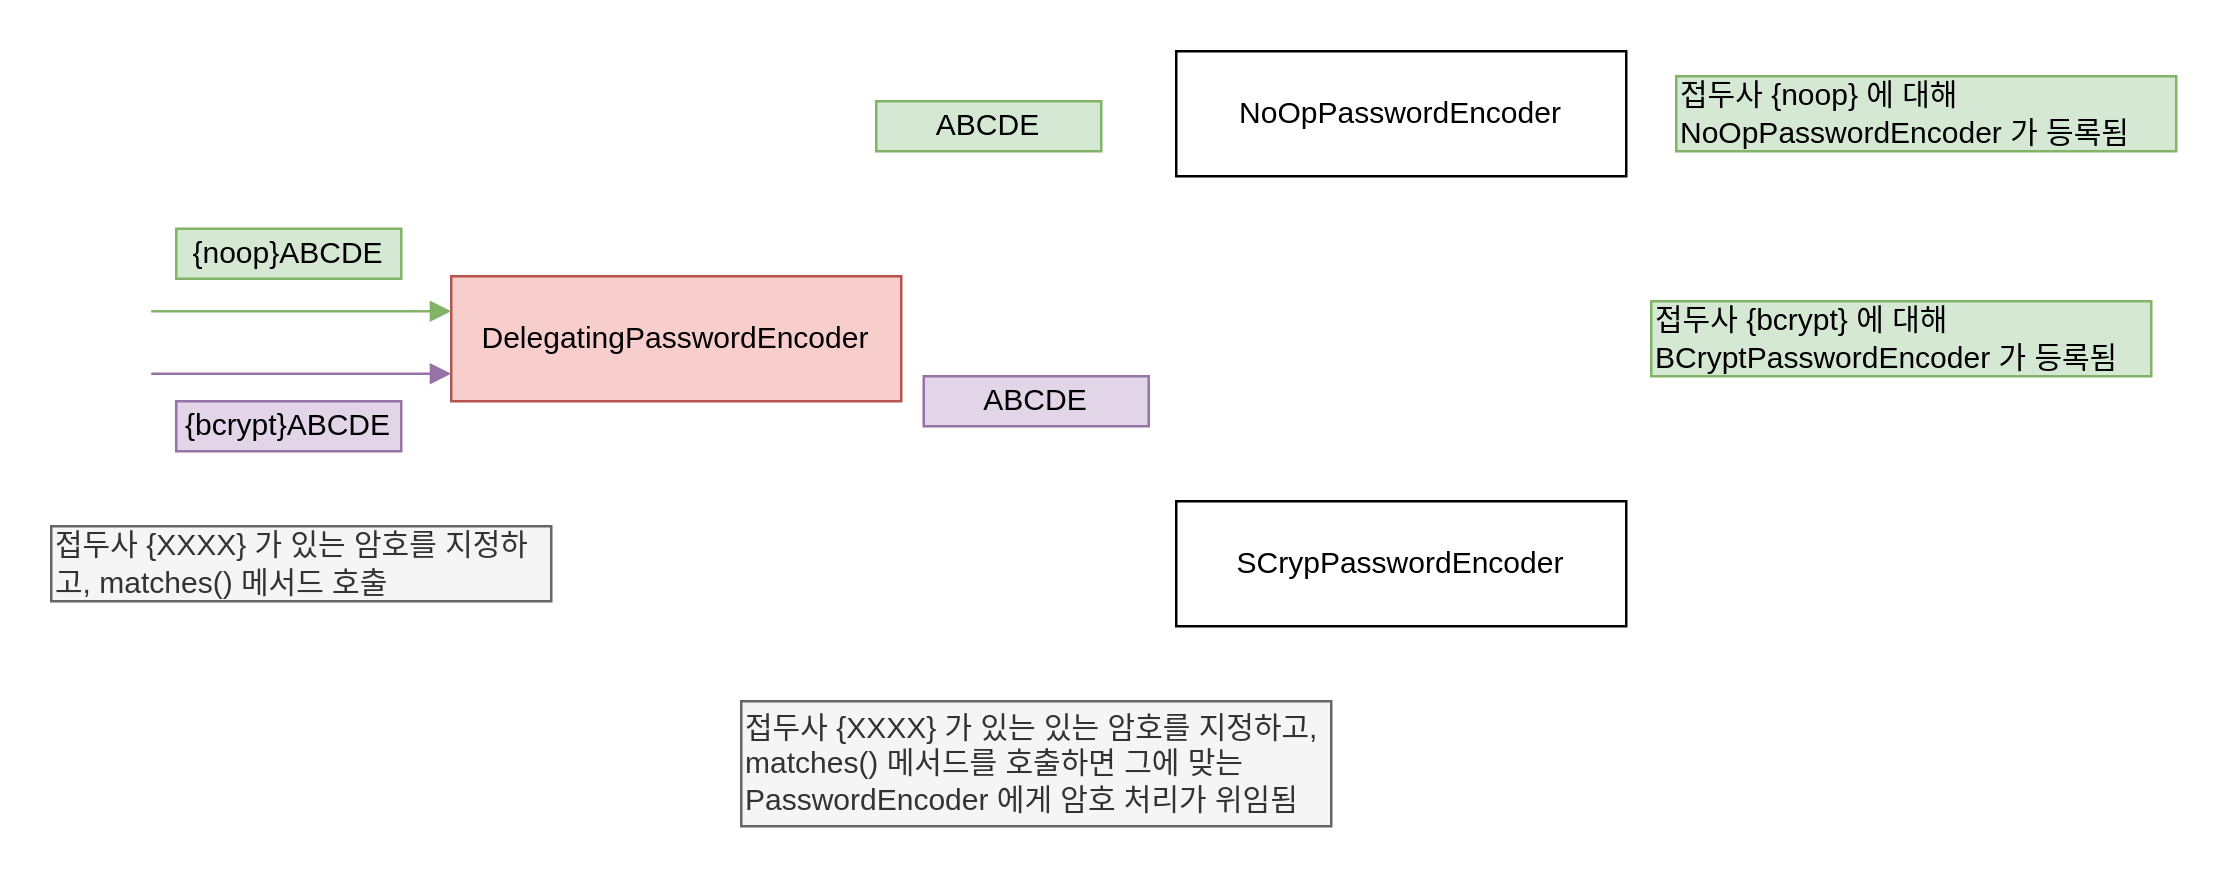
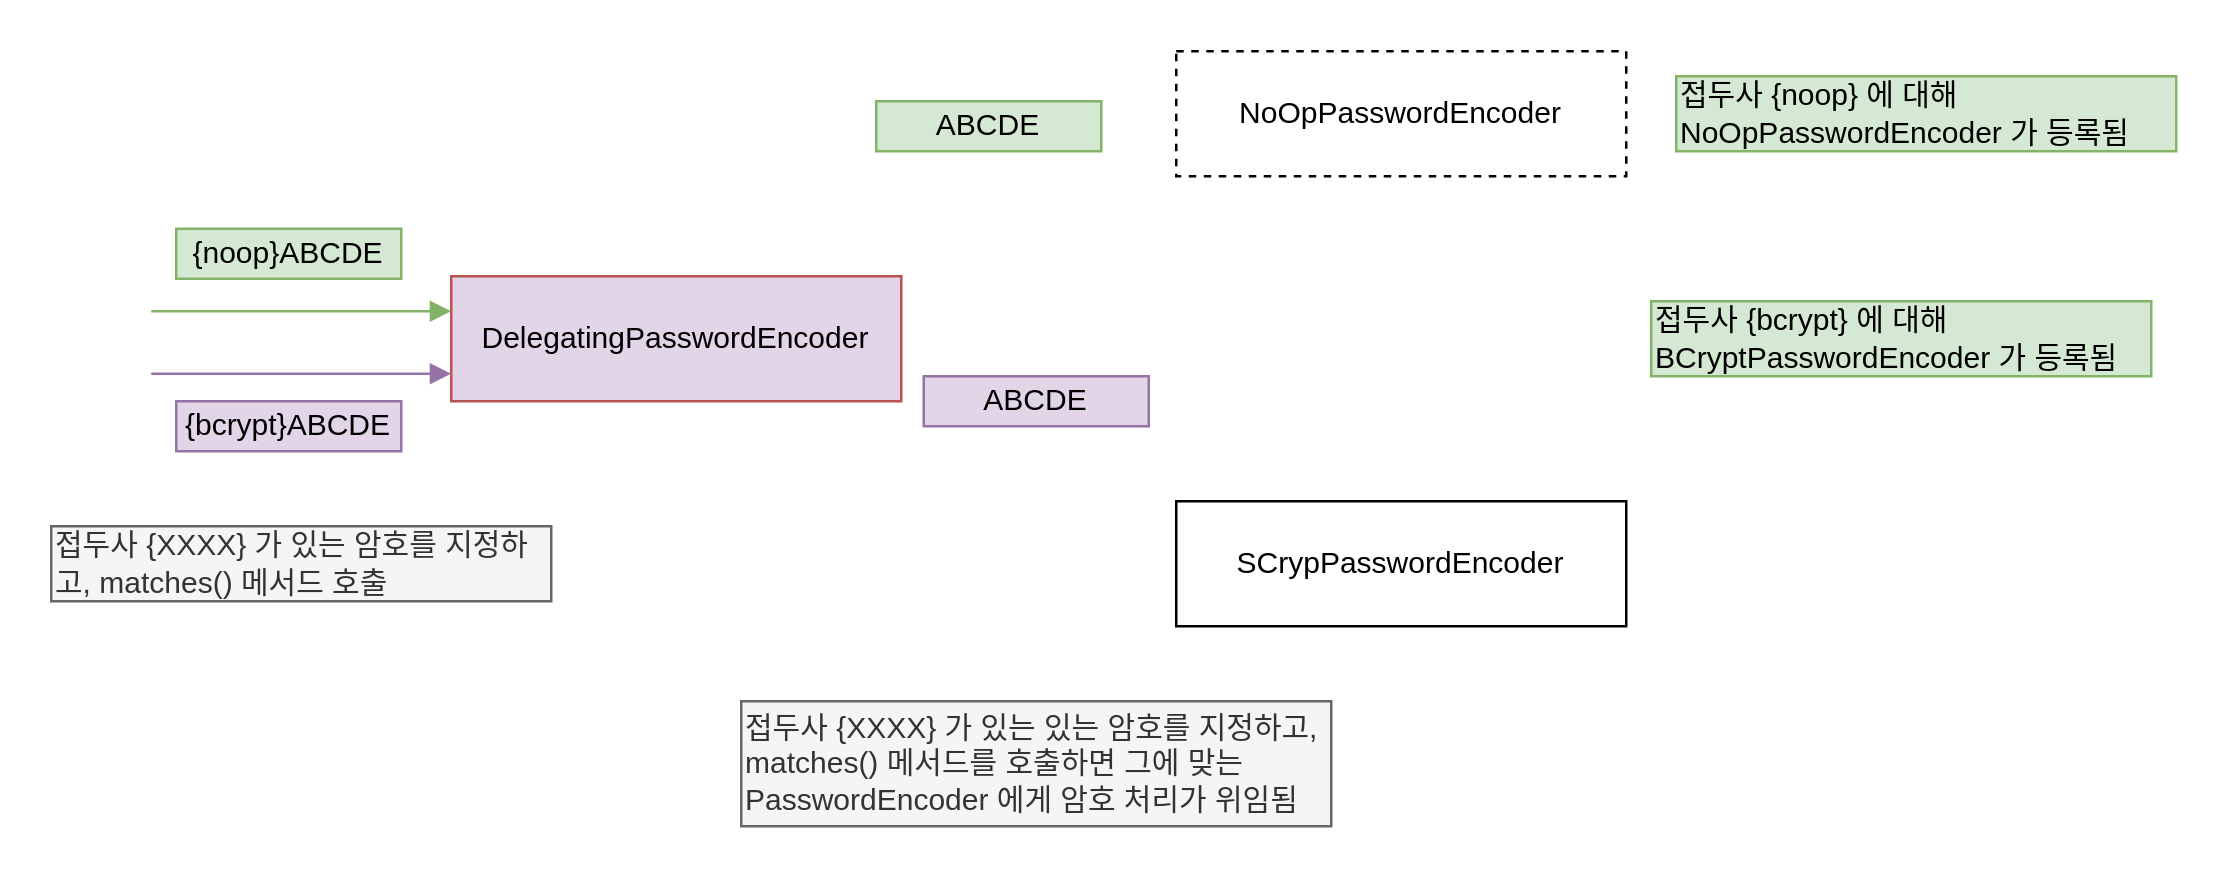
(1401, 114) -> (1401, 114)
(676, 339) -> (676, 339)
